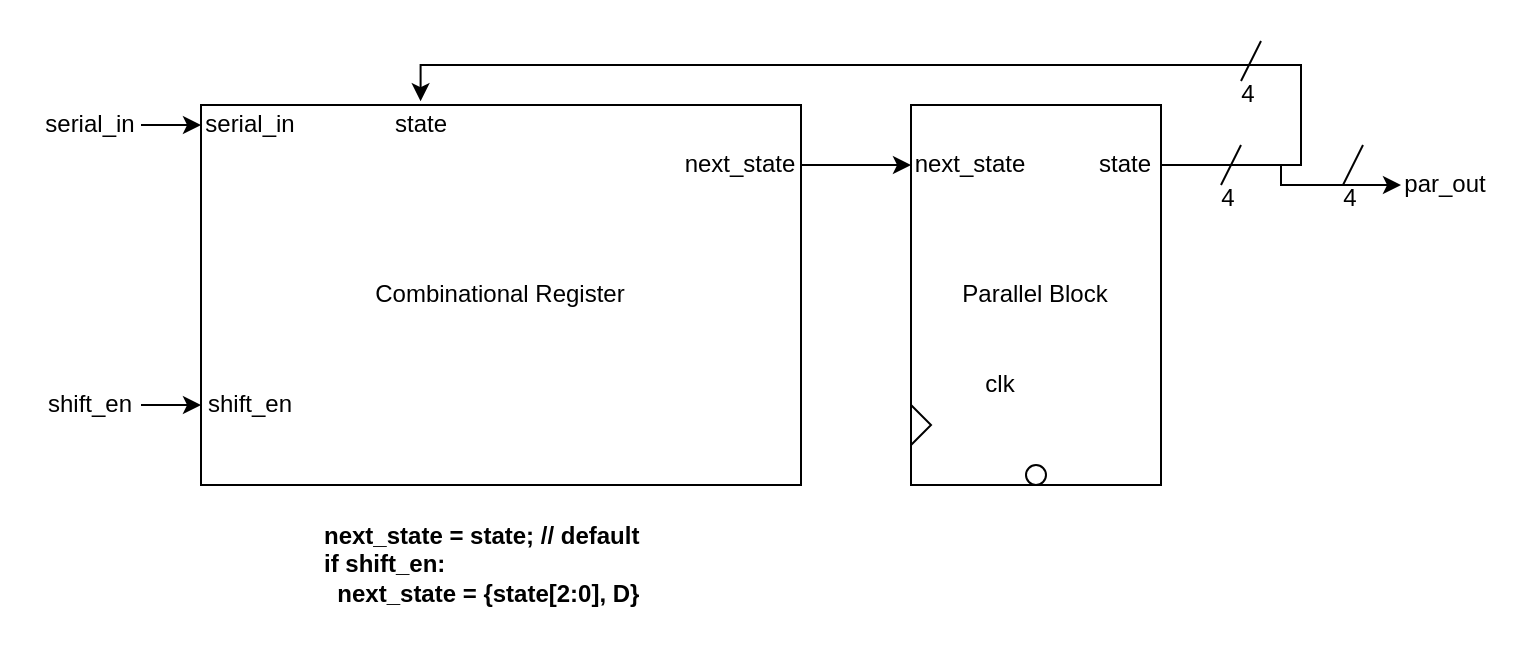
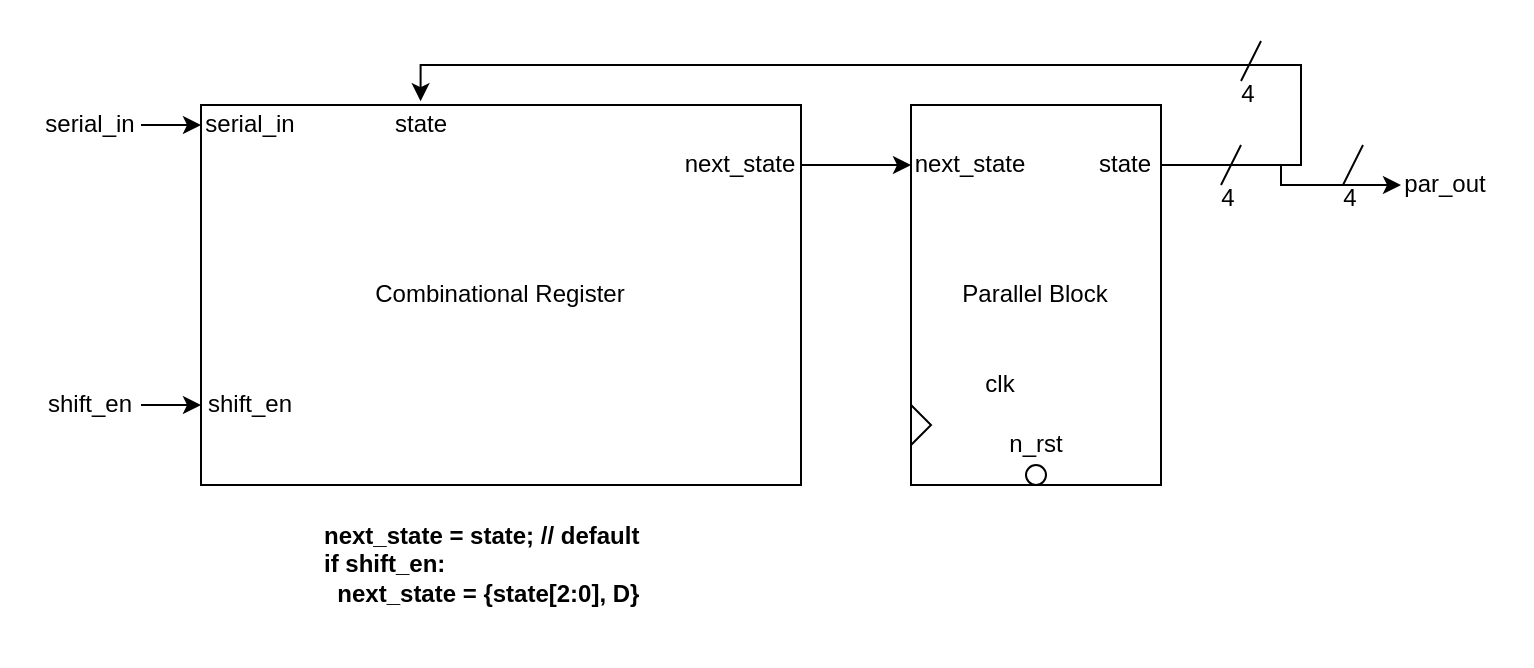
none -> (1036, 445)
